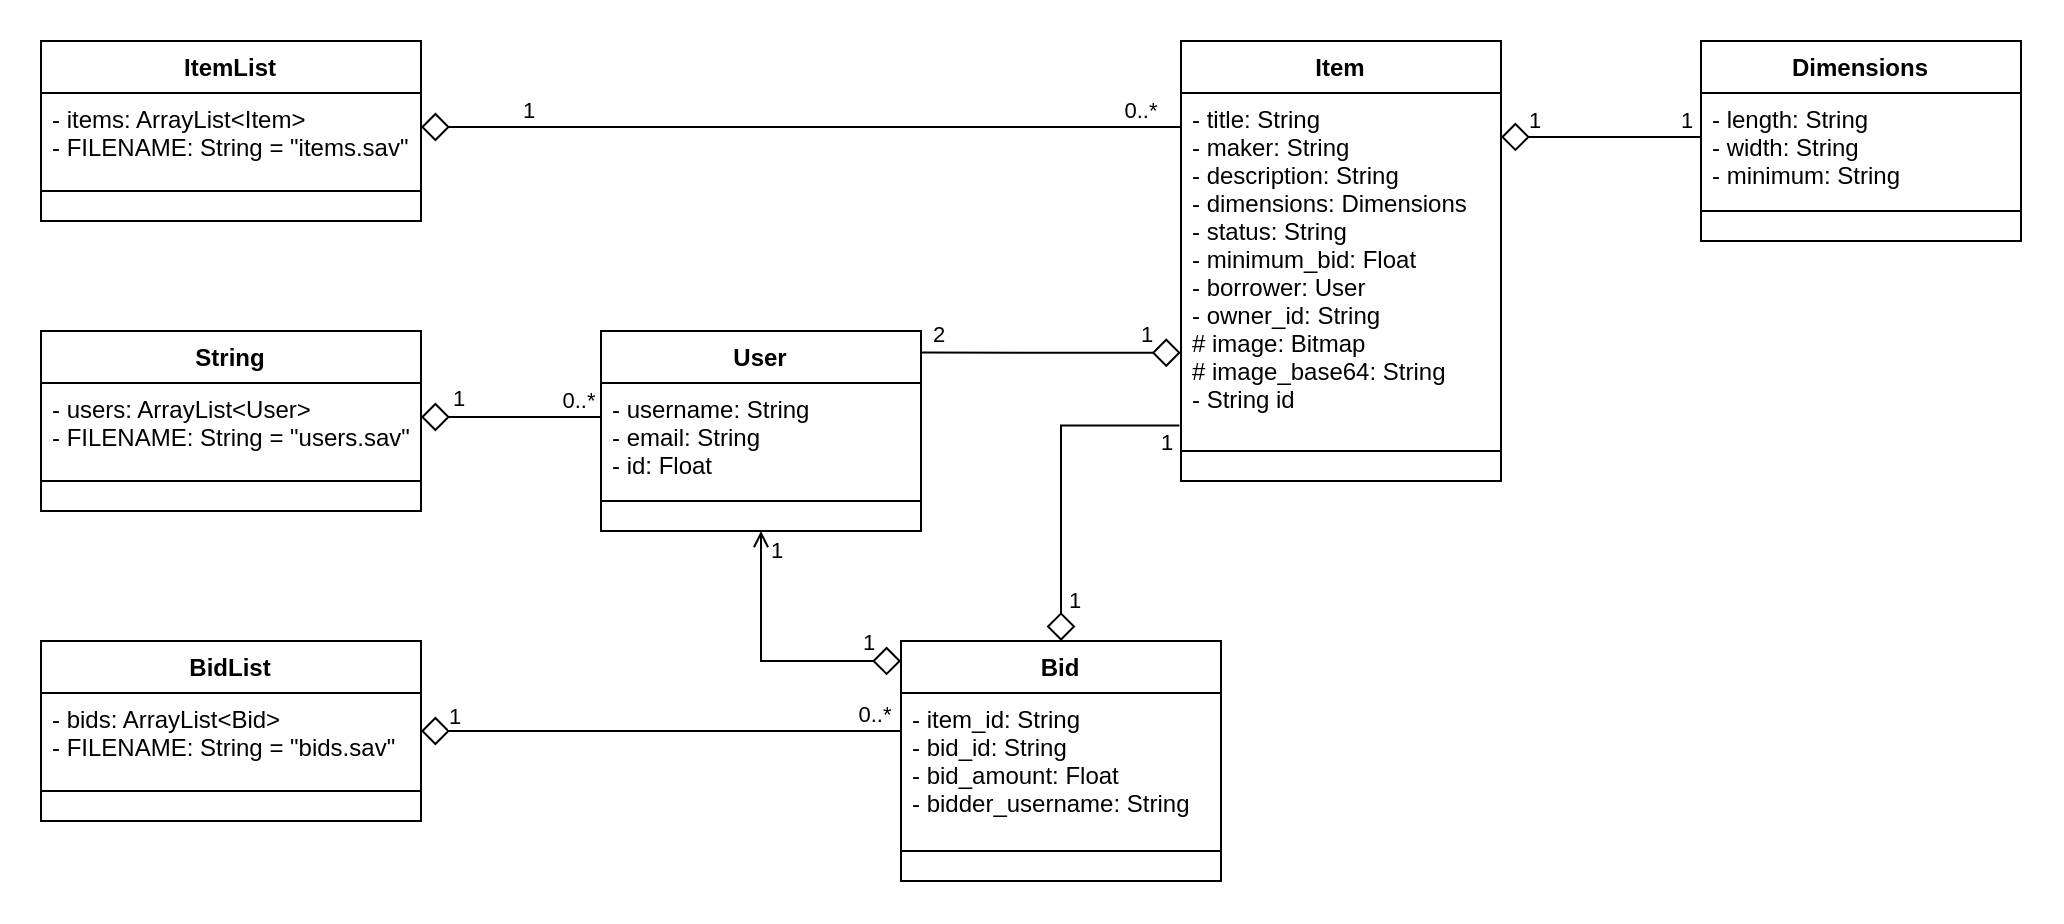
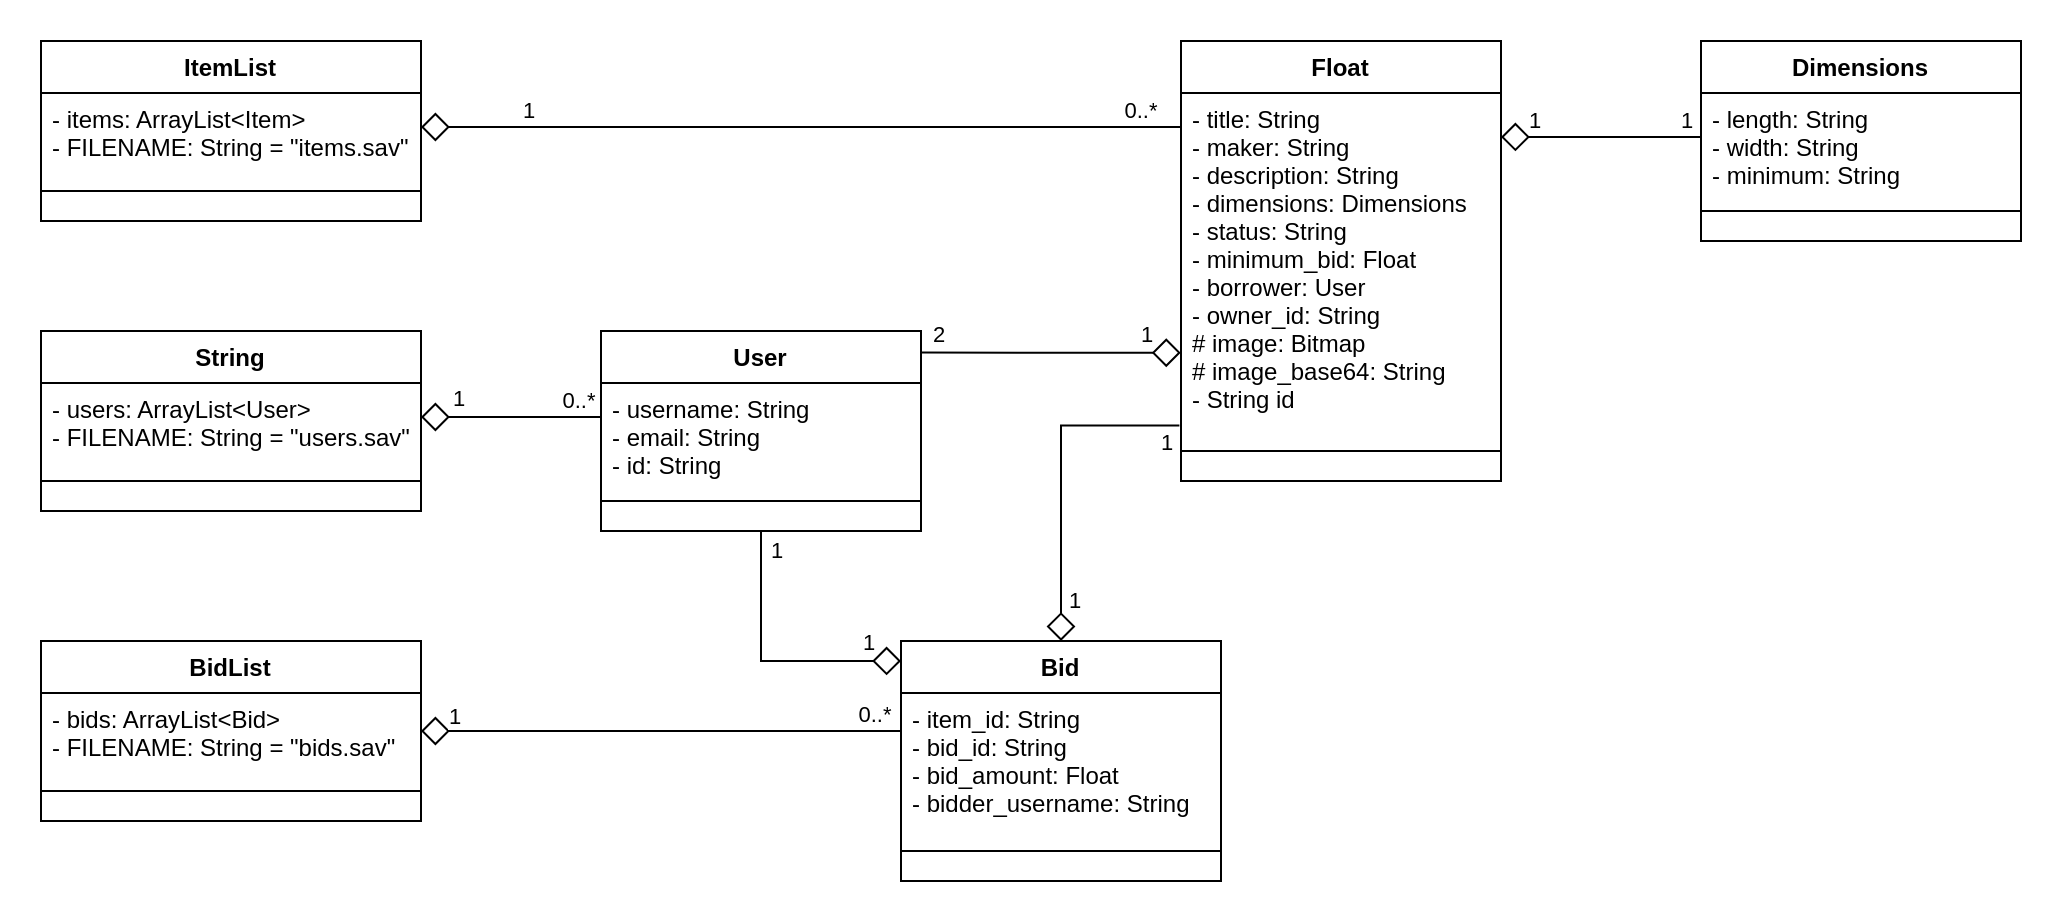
(1340, 68) -> (1340, 68)
(720, 410) -> (720, 410)
(761, 538) -> (761, 539)
